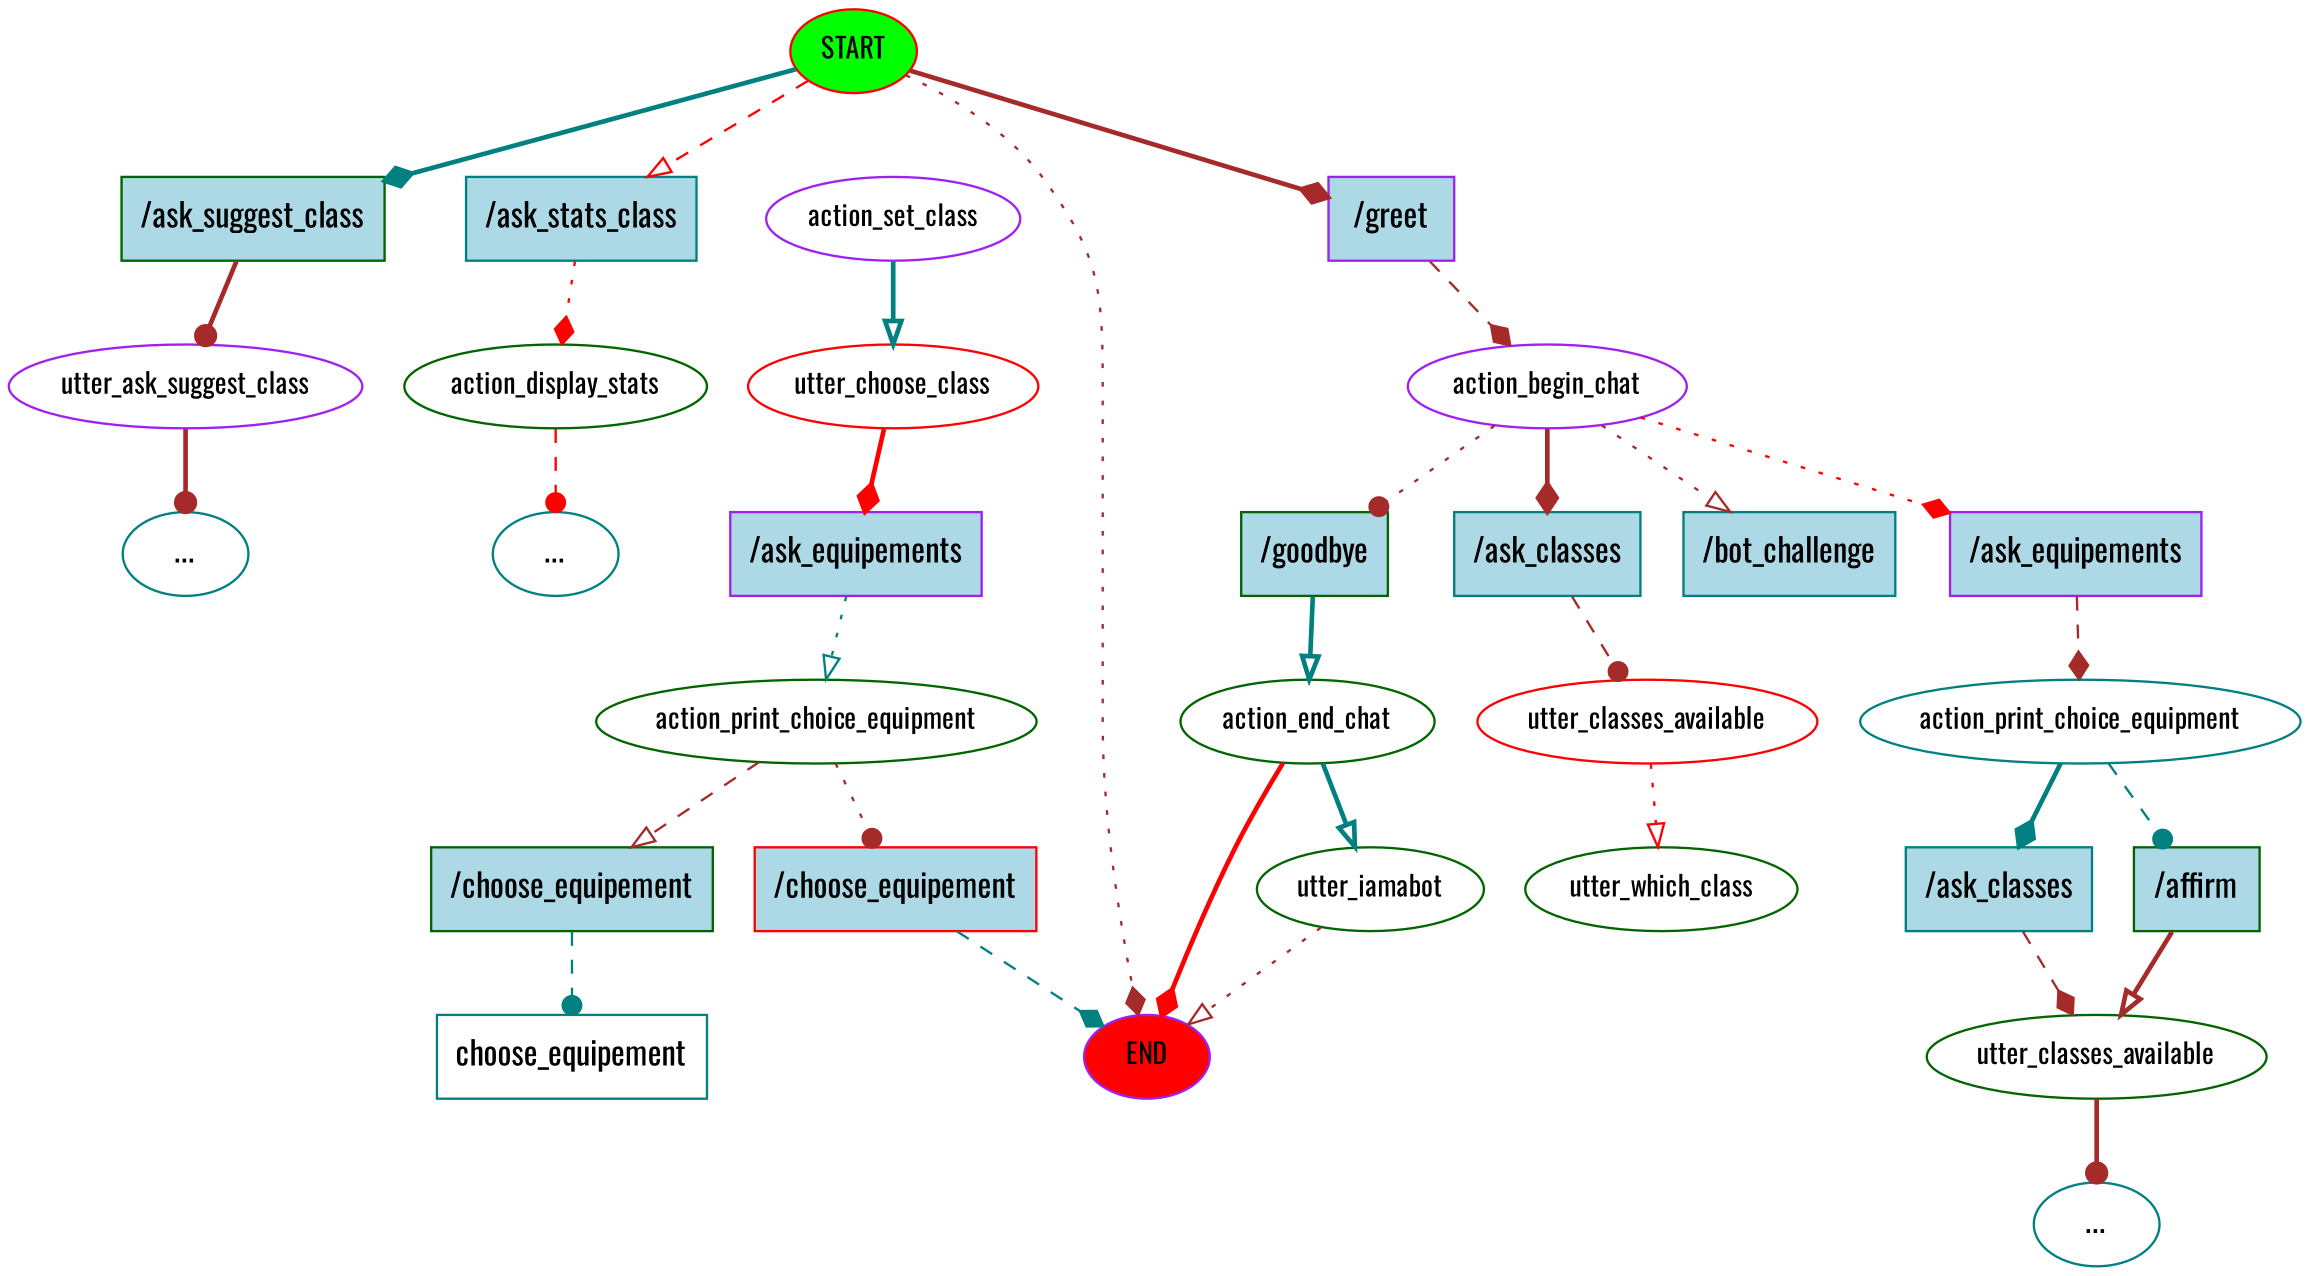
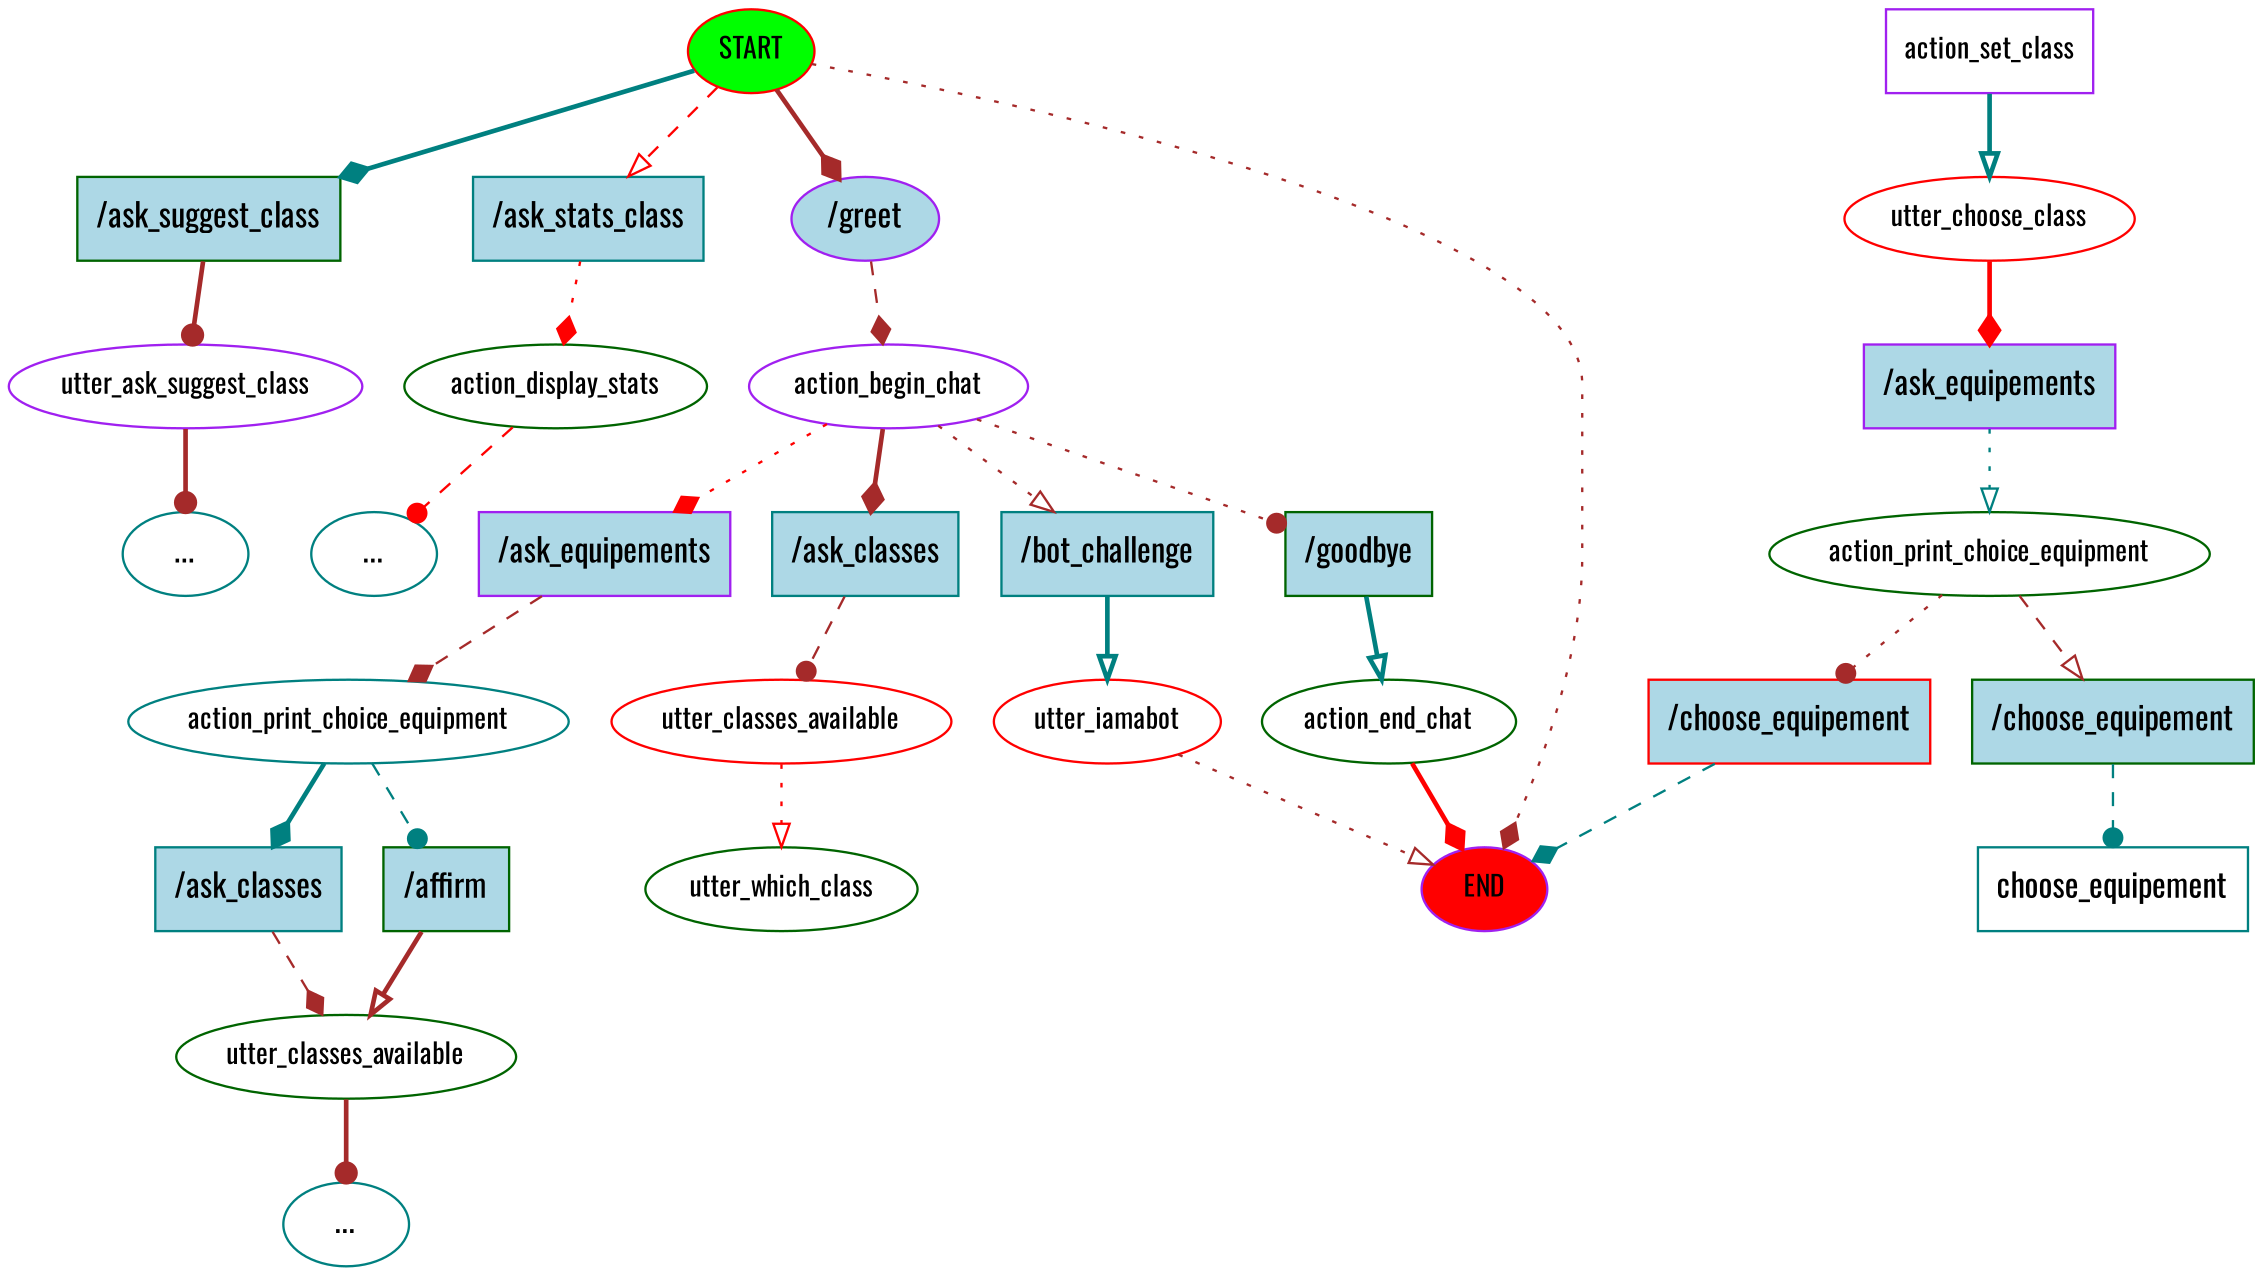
(893, 219) -> (1990, 51)
(1391, 219) -> (865, 219)
(1335, 794) -> (1107, 626)
(1370, 889) -> (1107, 722)
